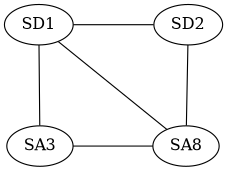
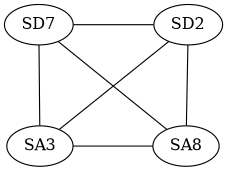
(39, 25) -> (39, 25)
none -> (120, 81)
